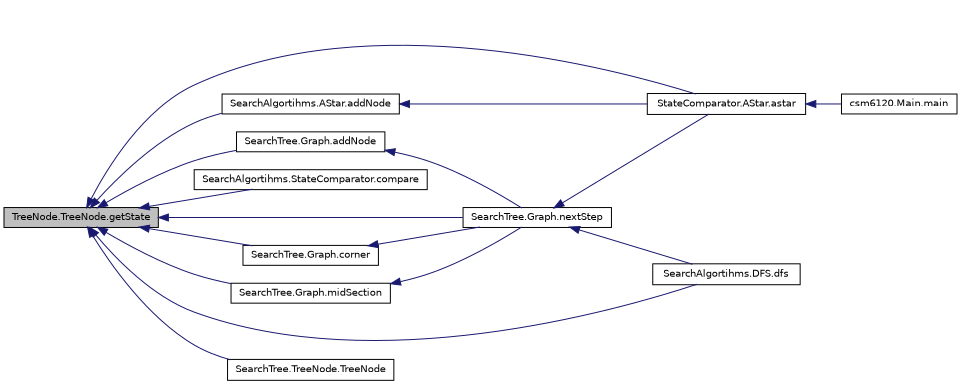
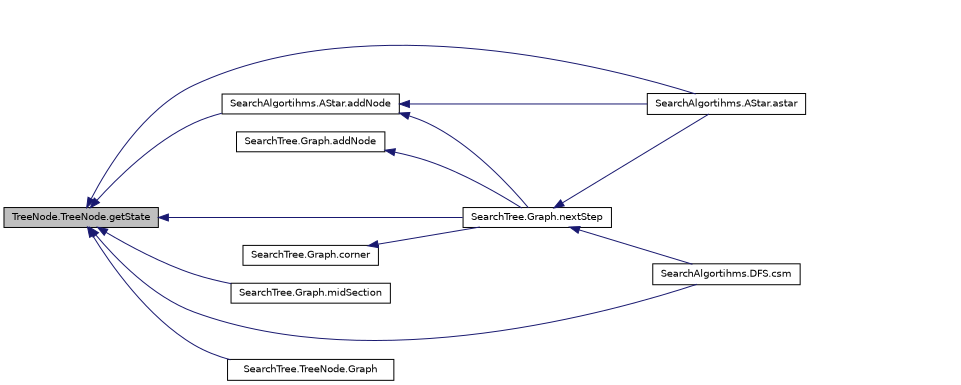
(726, 104) -> (726, 104)
(899, 104) -> none
(169, 170) -> none
(311, 180) -> none
(201, 237) -> none
(463, 259) -> (475, 154)
(726, 274) -> (726, 274)
(311, 370) -> (311, 370)
